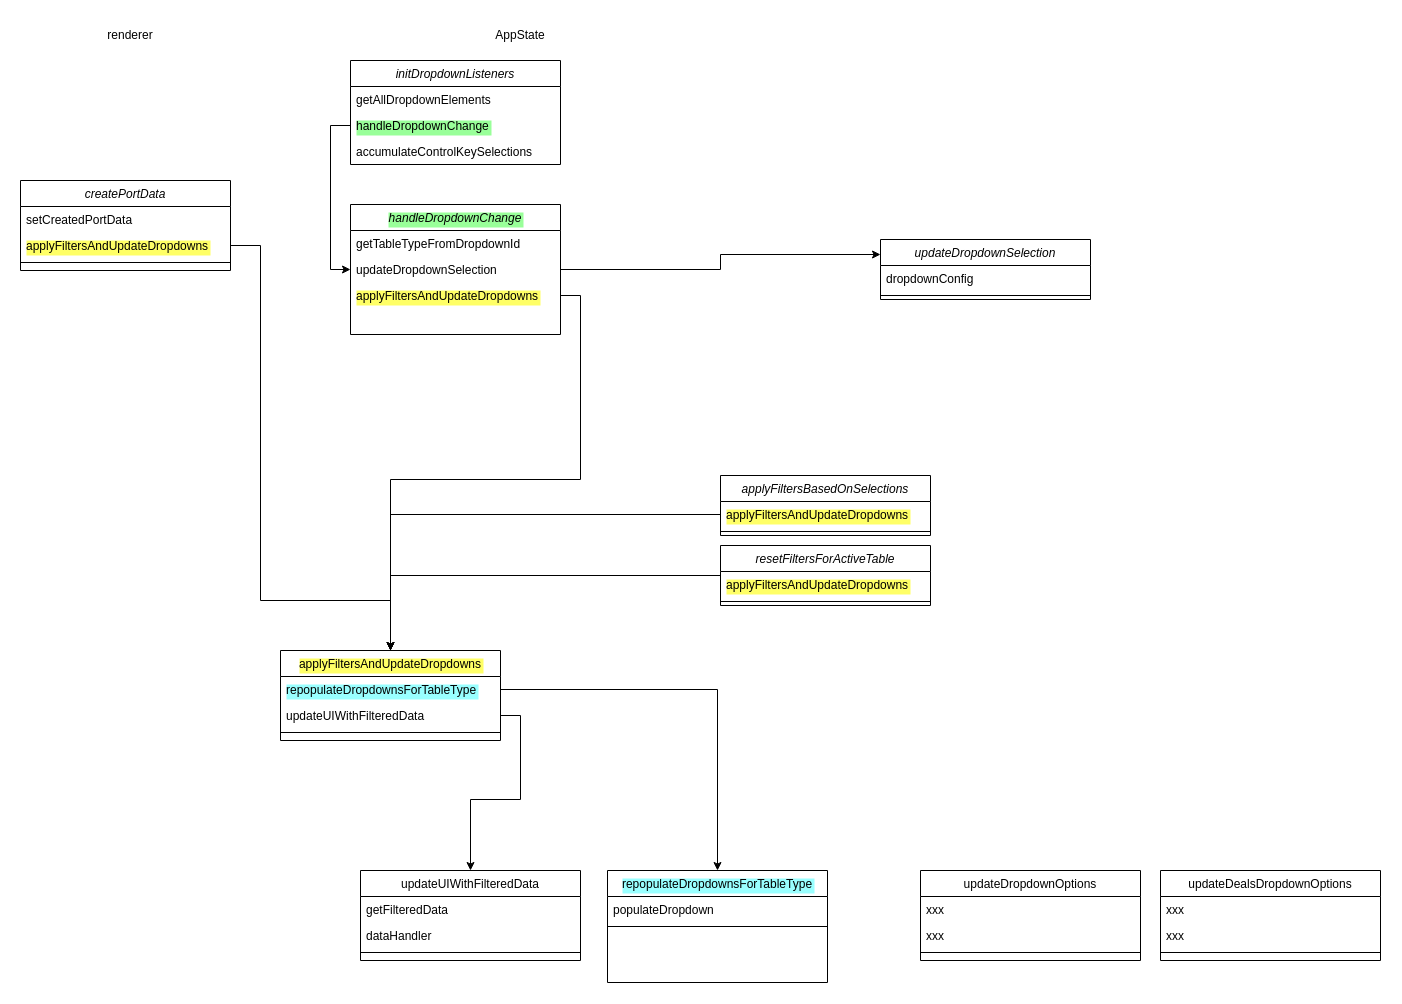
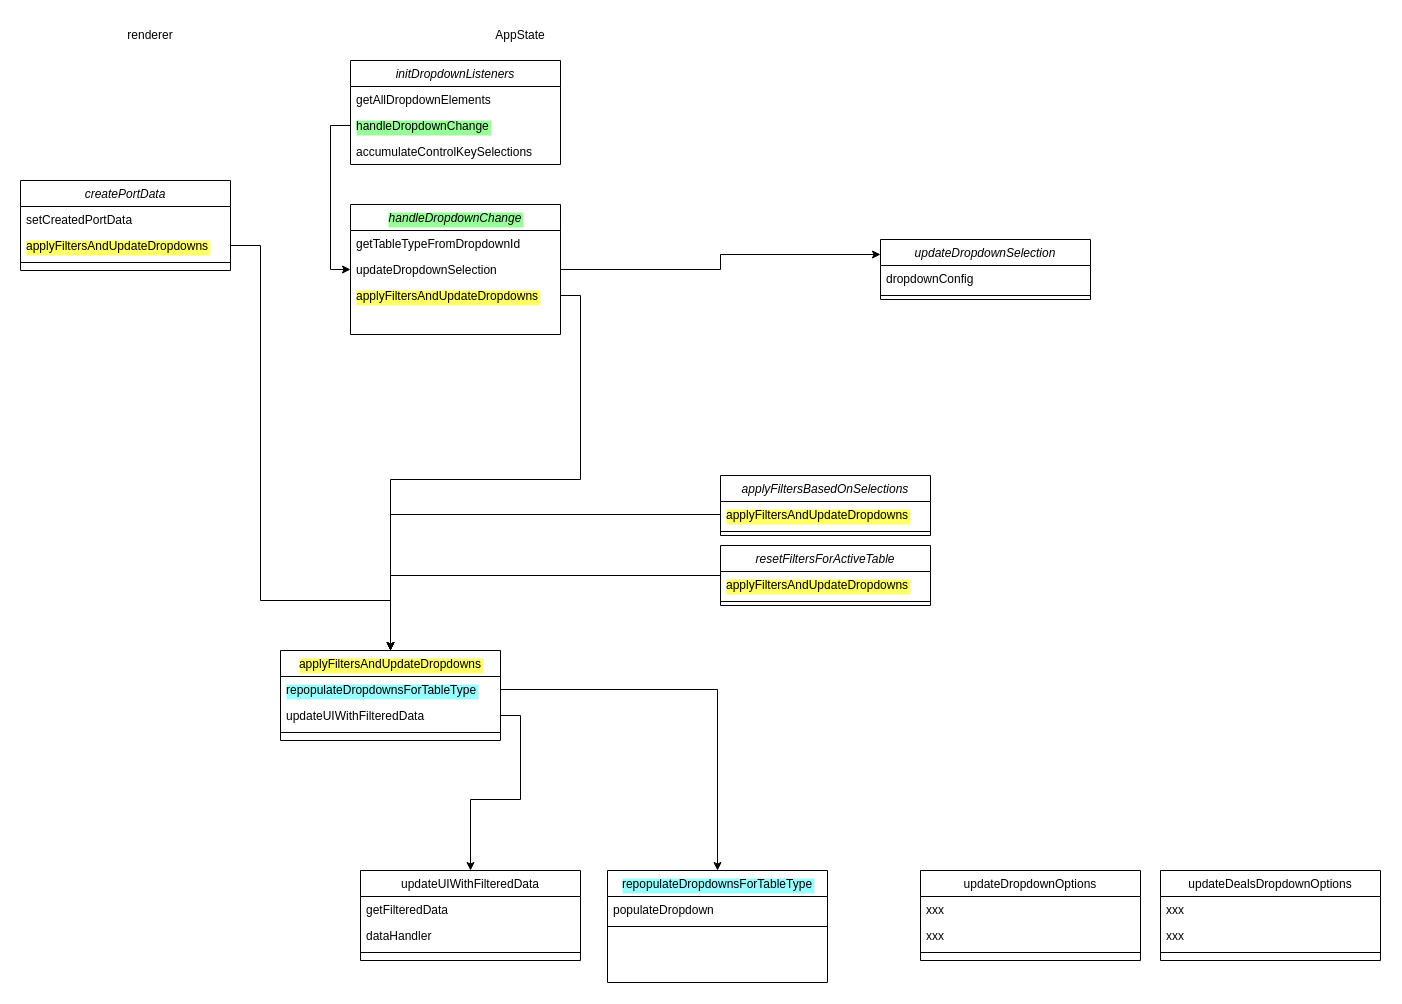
(131, 36) -> (151, 36)
